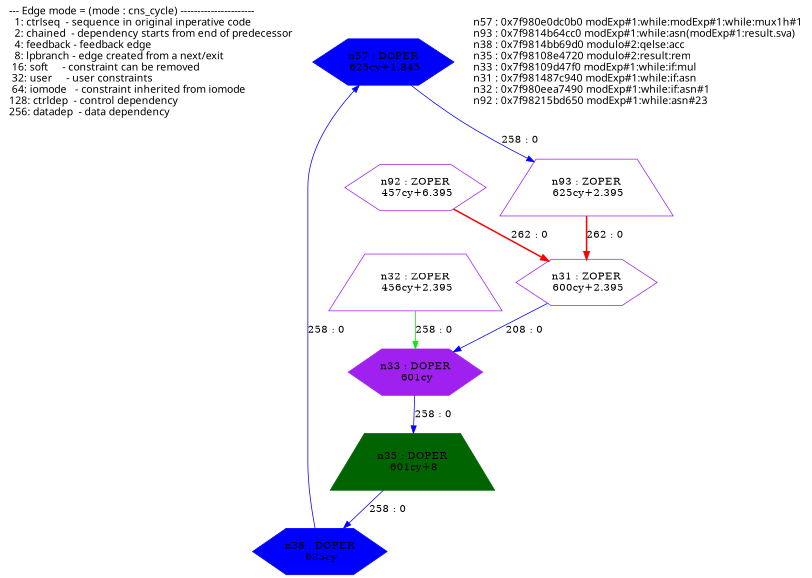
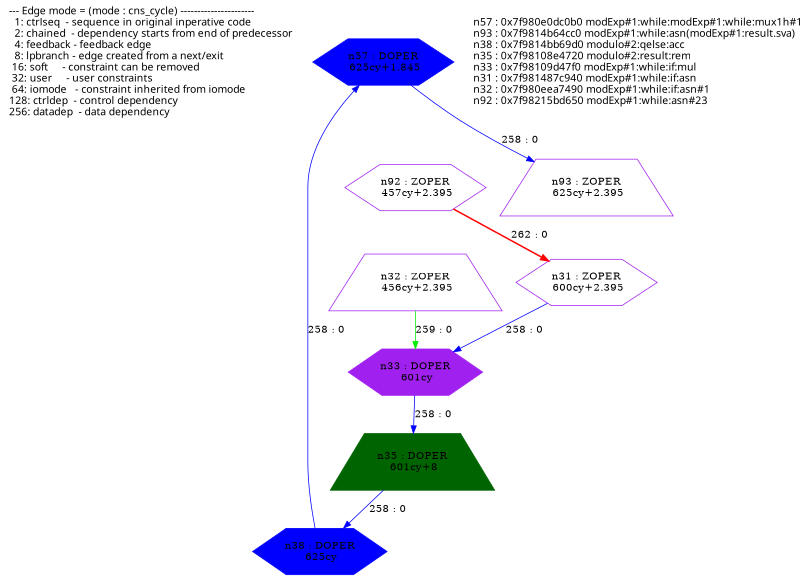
(415, 188) -> (415, 188)
(587, 234) -> none
(434, 330) -> (434, 330)
(525, 330) -> (525, 330)
